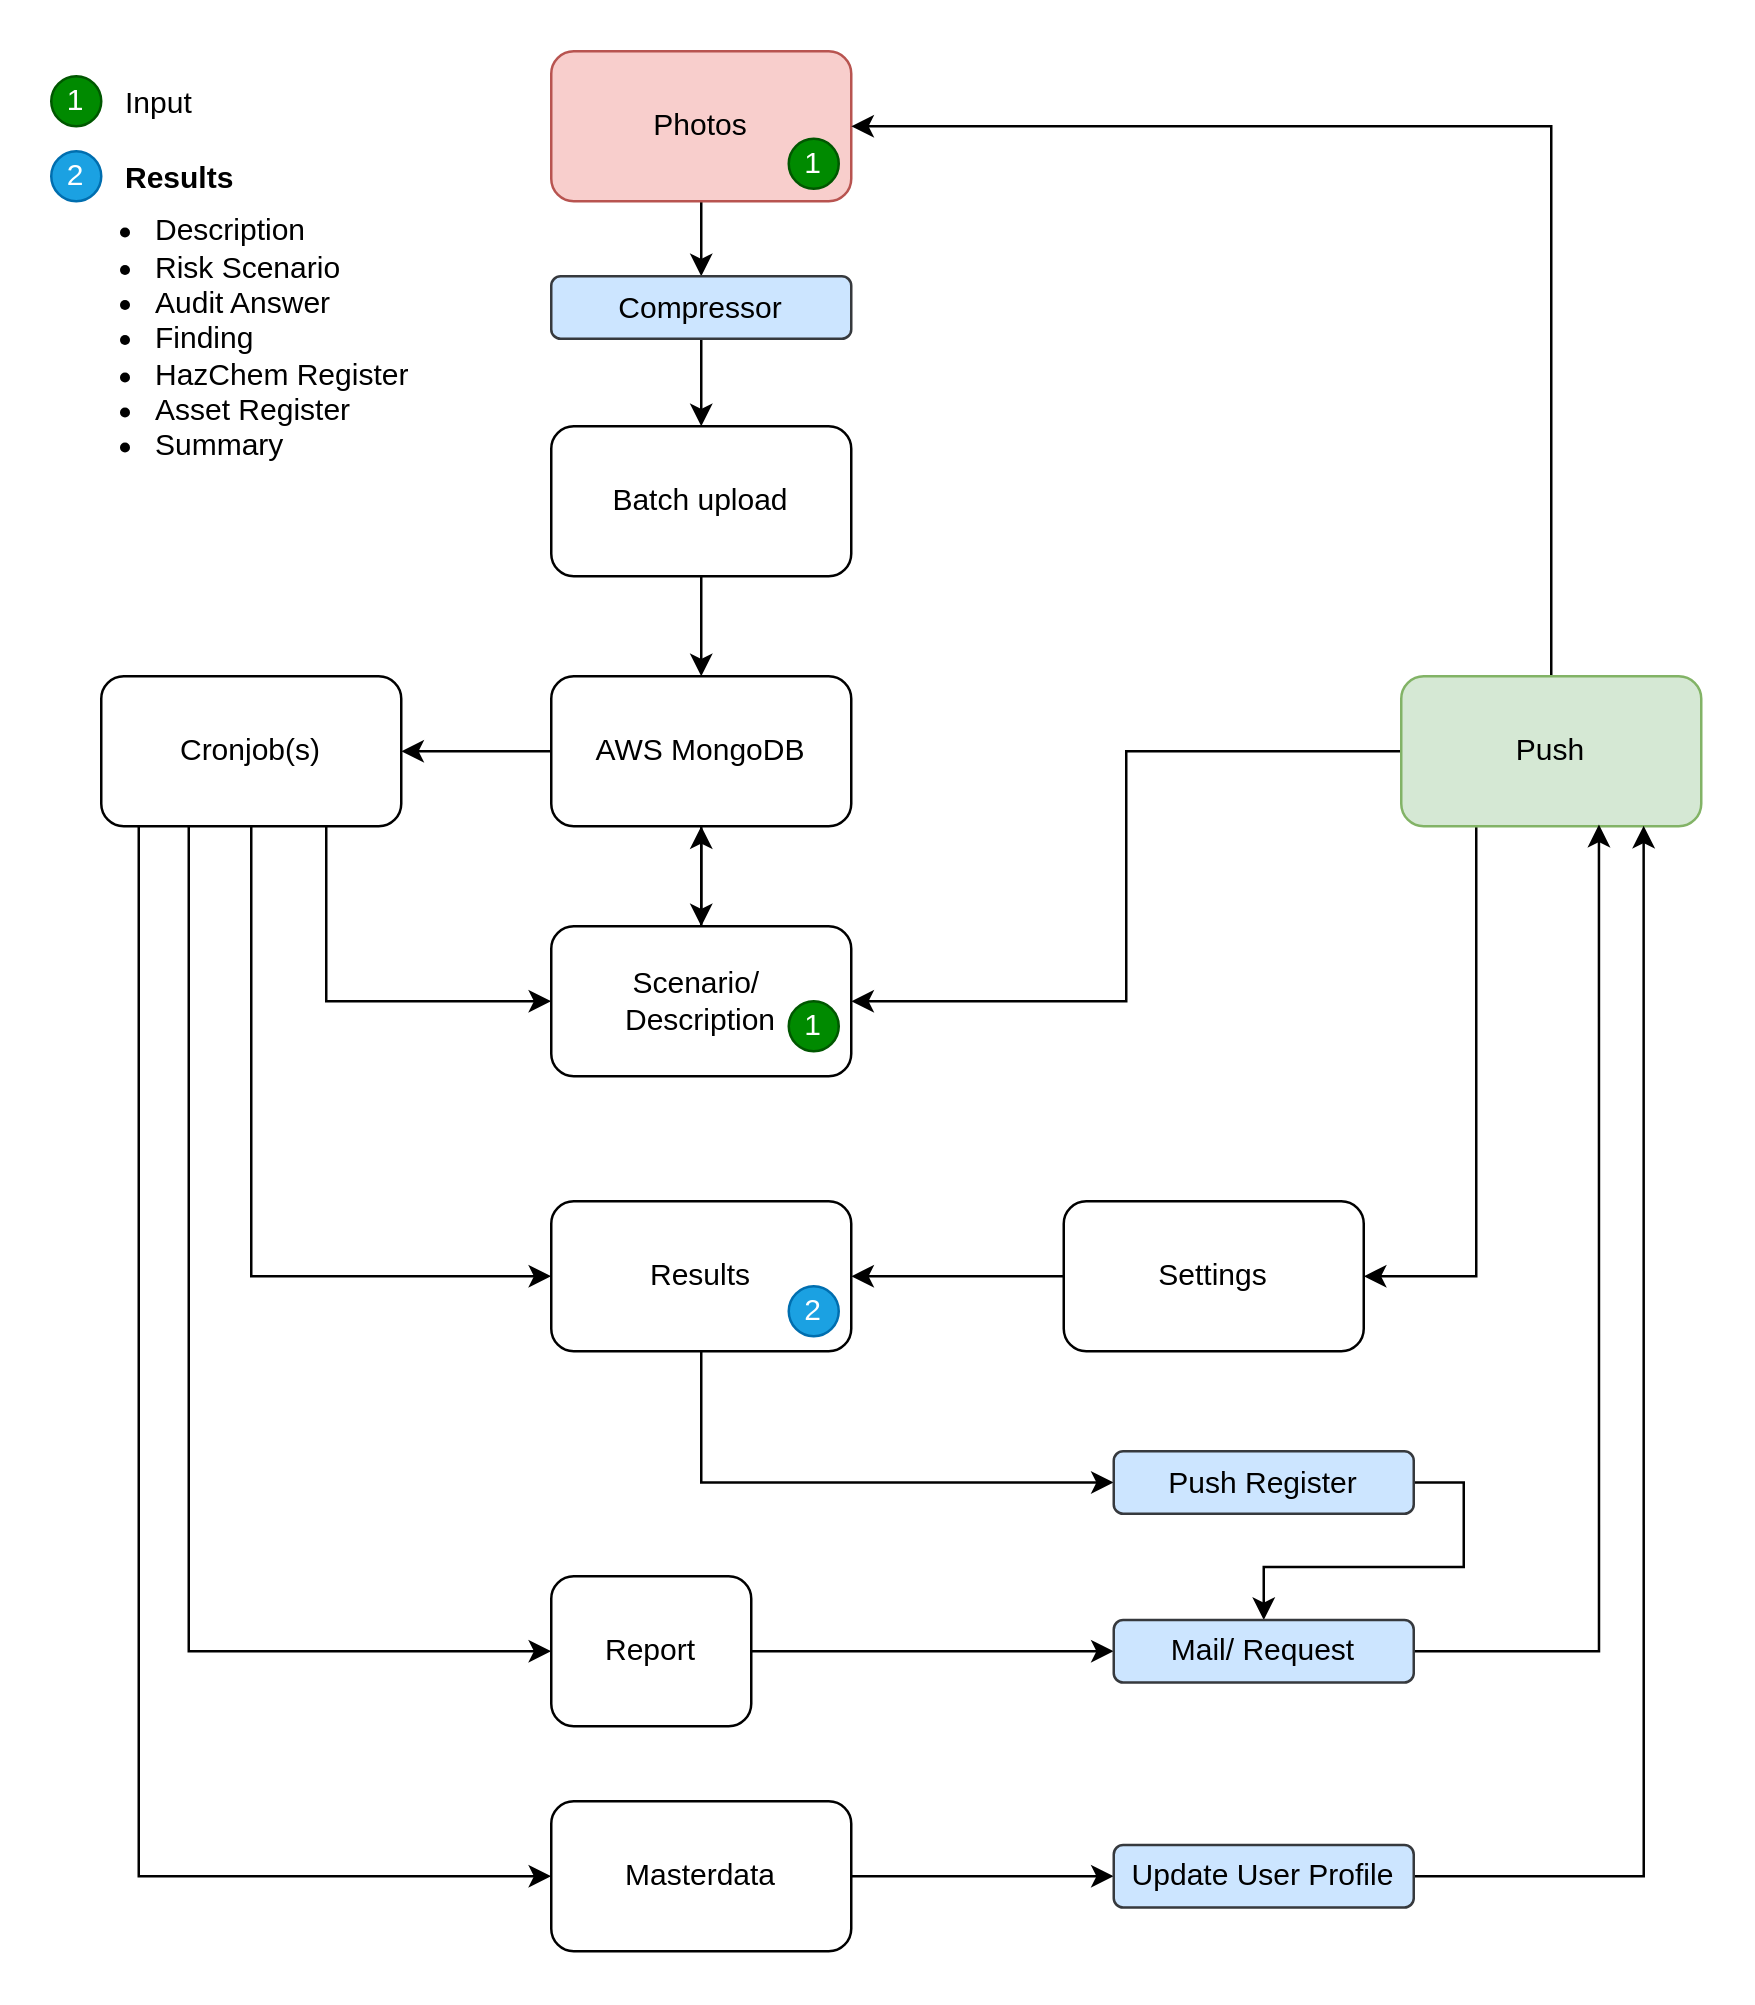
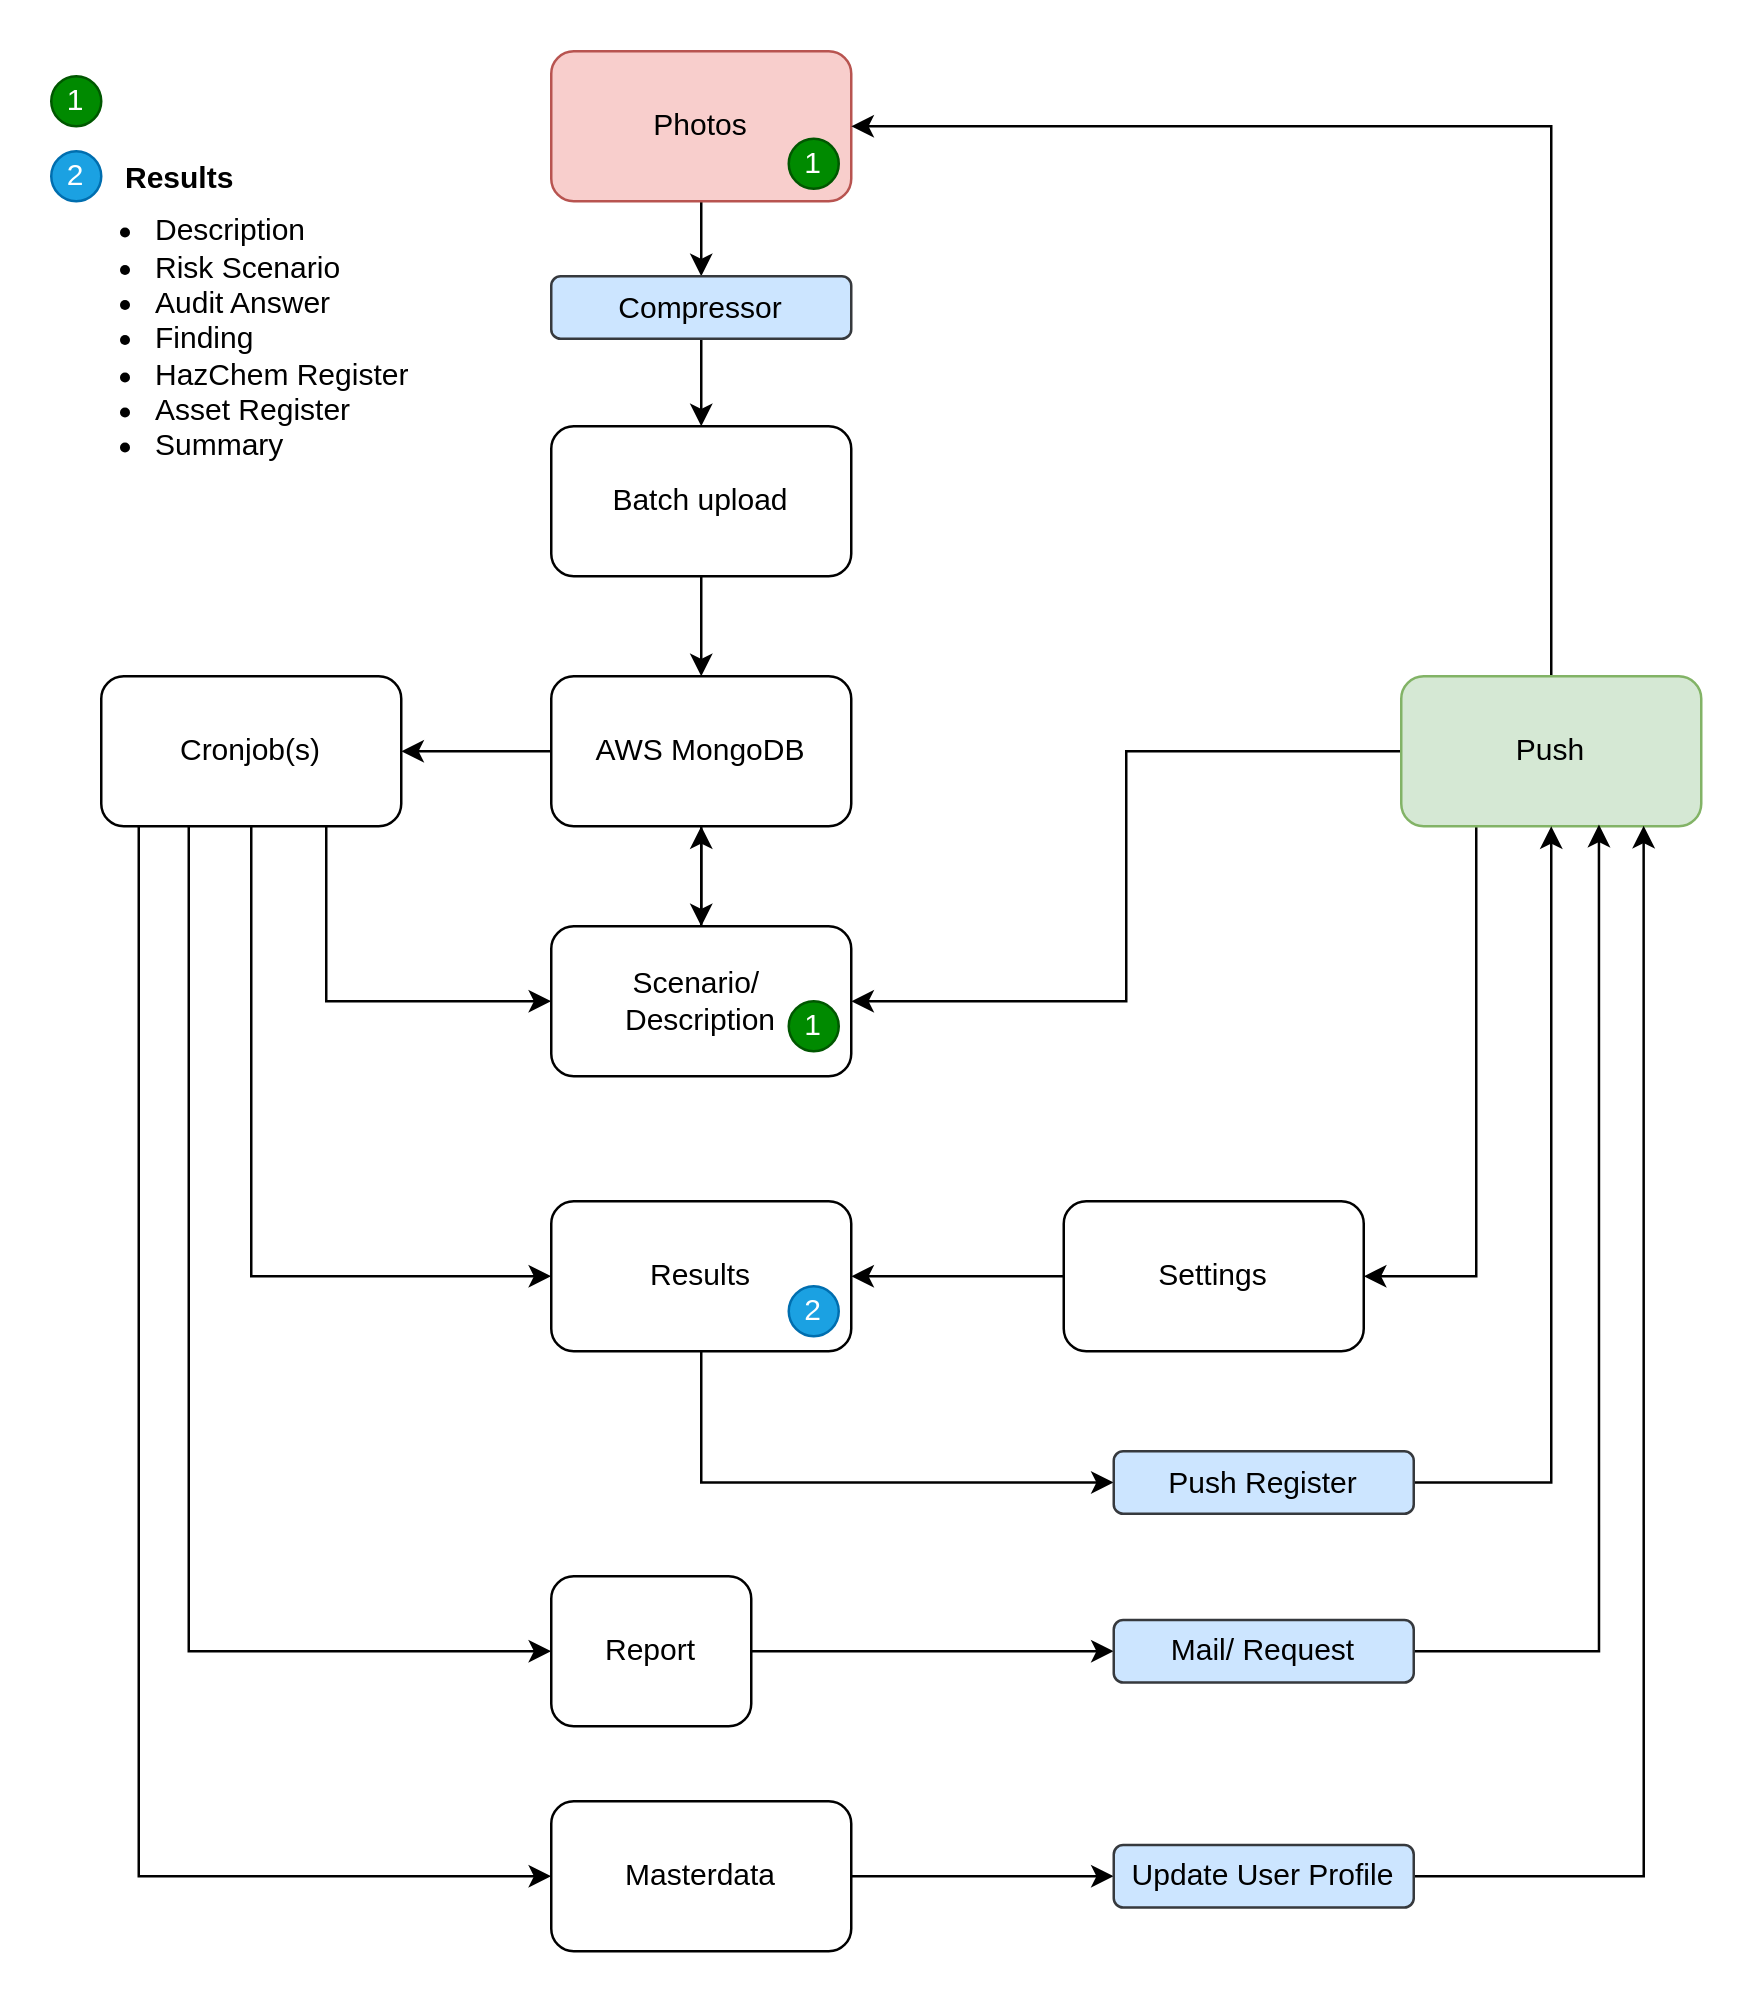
(196, 104) -> none
(1390, 1567) -> (1551, 1208)
